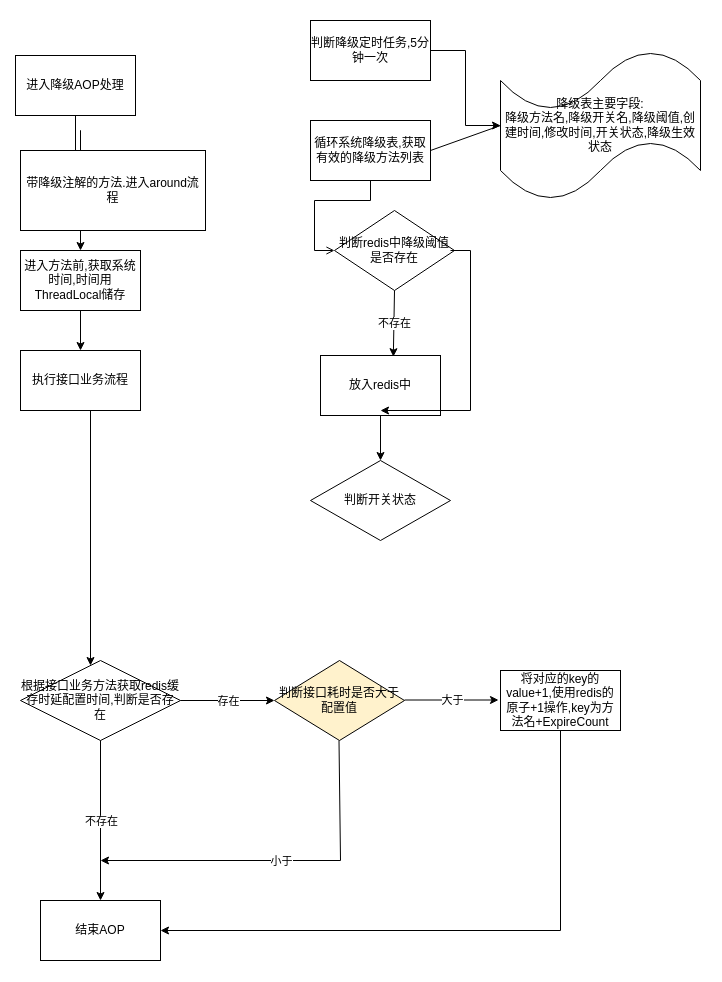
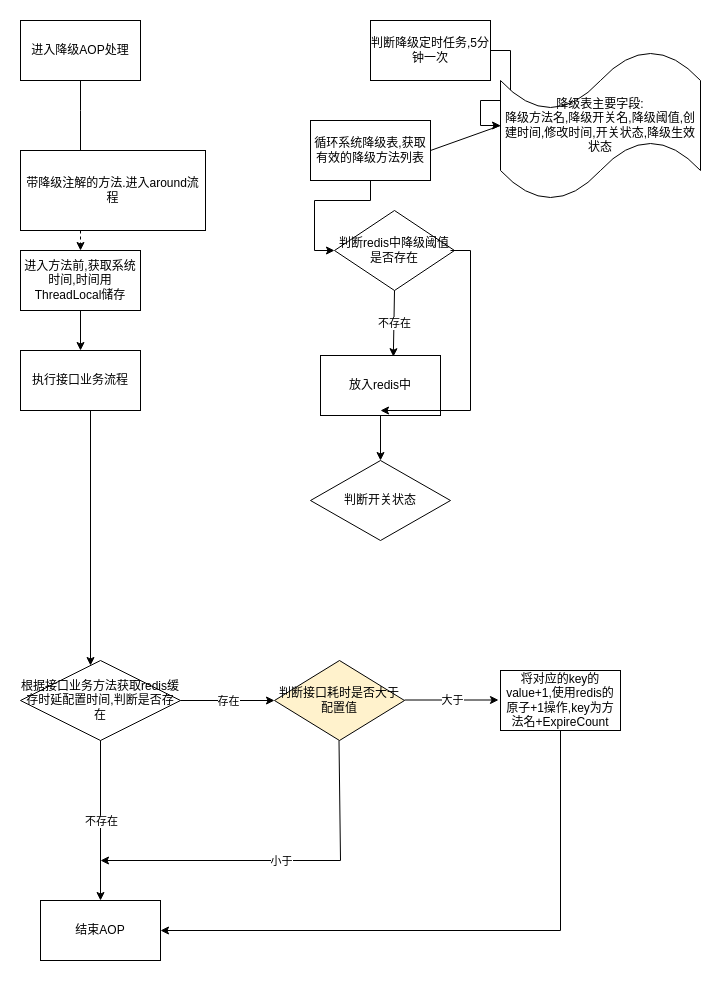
(371, 51) -> (431, 51)
(76, 86) -> (81, 51)
(81, 237) -> (81, 237)
(328, 251) -> (326, 251)
